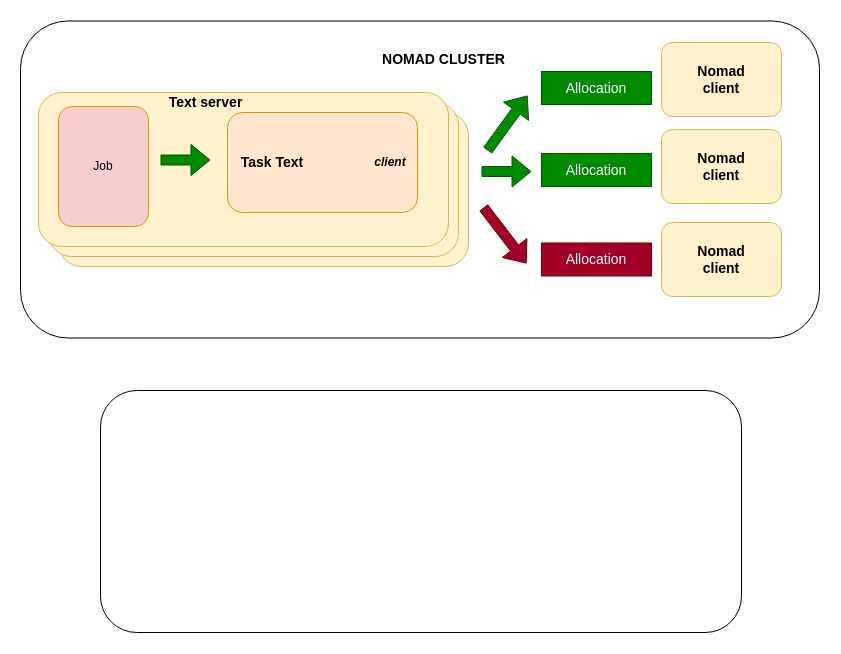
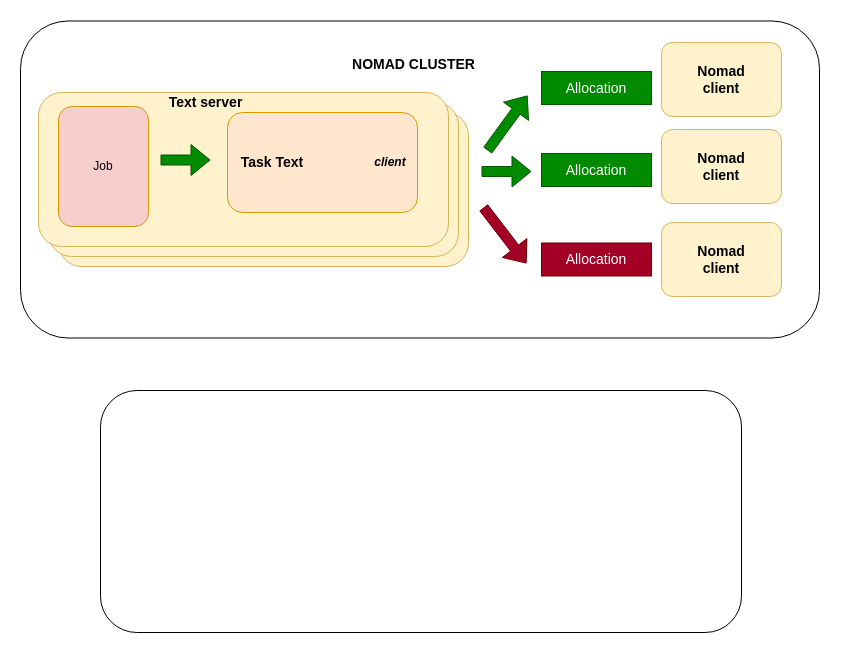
(444, 60) -> (414, 65)
